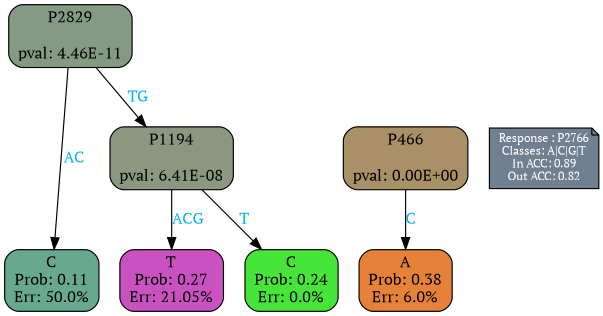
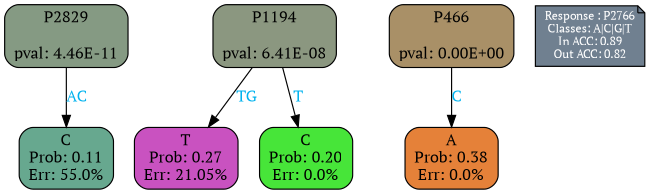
(117, 93) -> none
(188, 219) -> (247, 97)
(52, 280) -> (66, 158)
(292, 280) -> (306, 158)
(406, 280) -> (452, 158)
